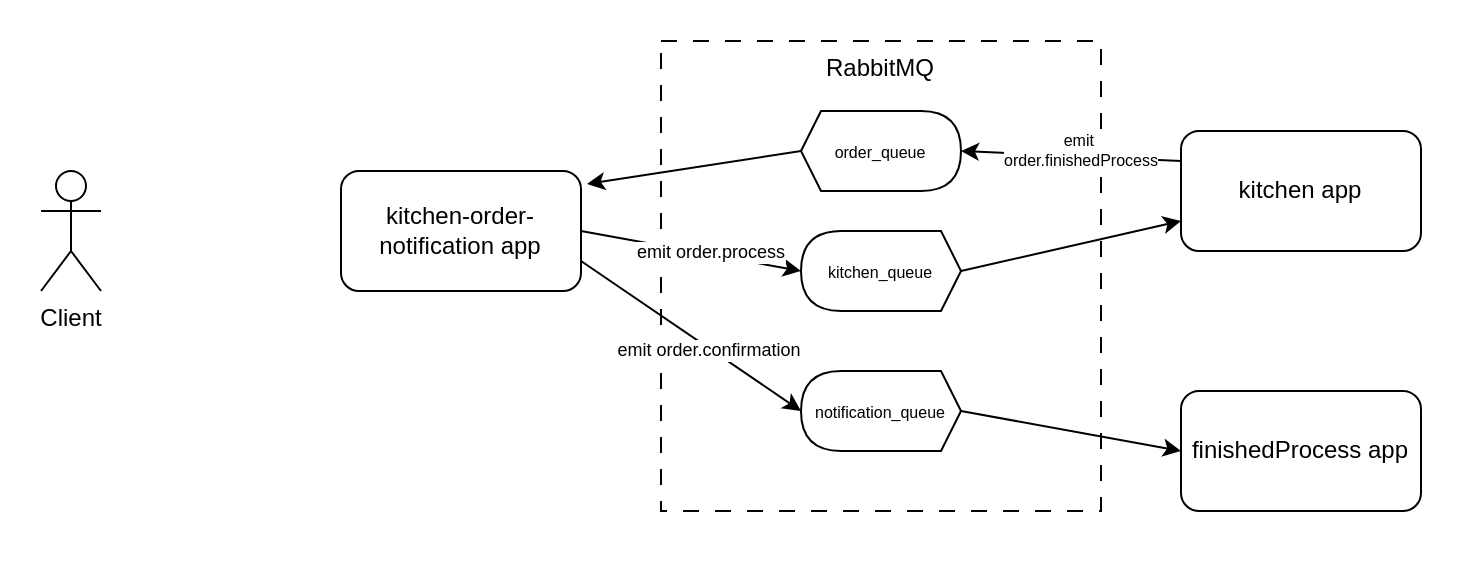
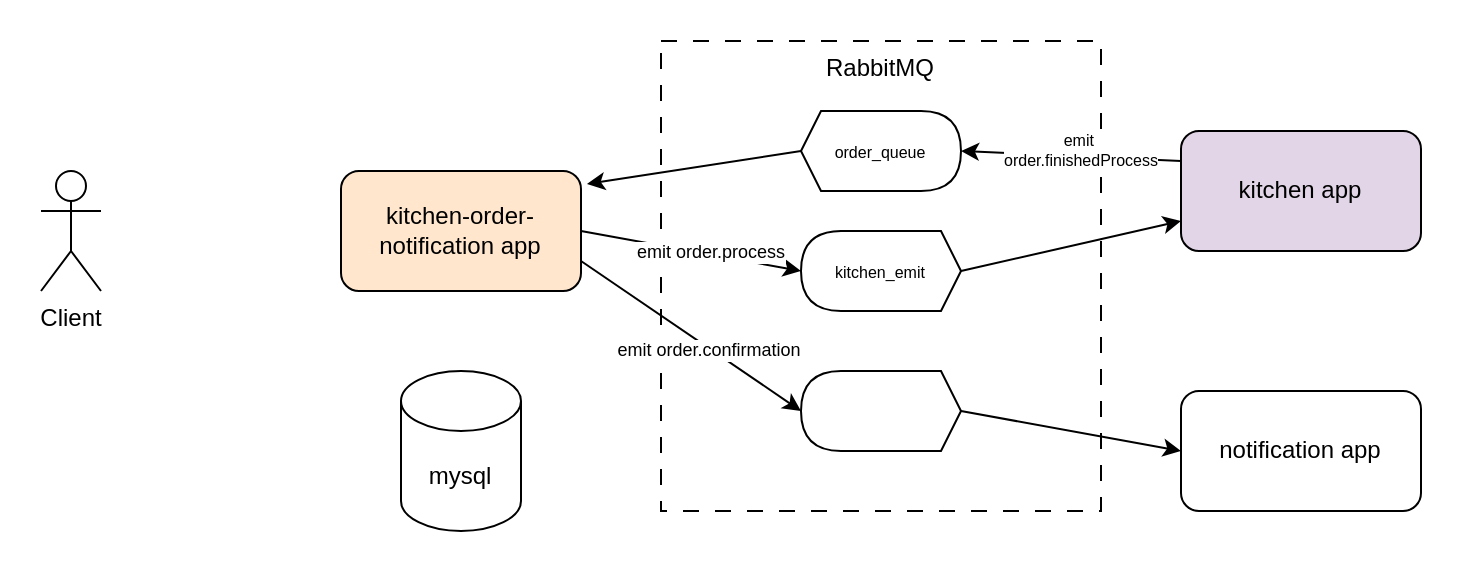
(1301, 191) -> (1301, 191)
(461, 231) -> (461, 231)
(881, 271) -> (881, 271)
(881, 411) -> none
none -> (461, 451)
(1301, 451) -> (1301, 451)
